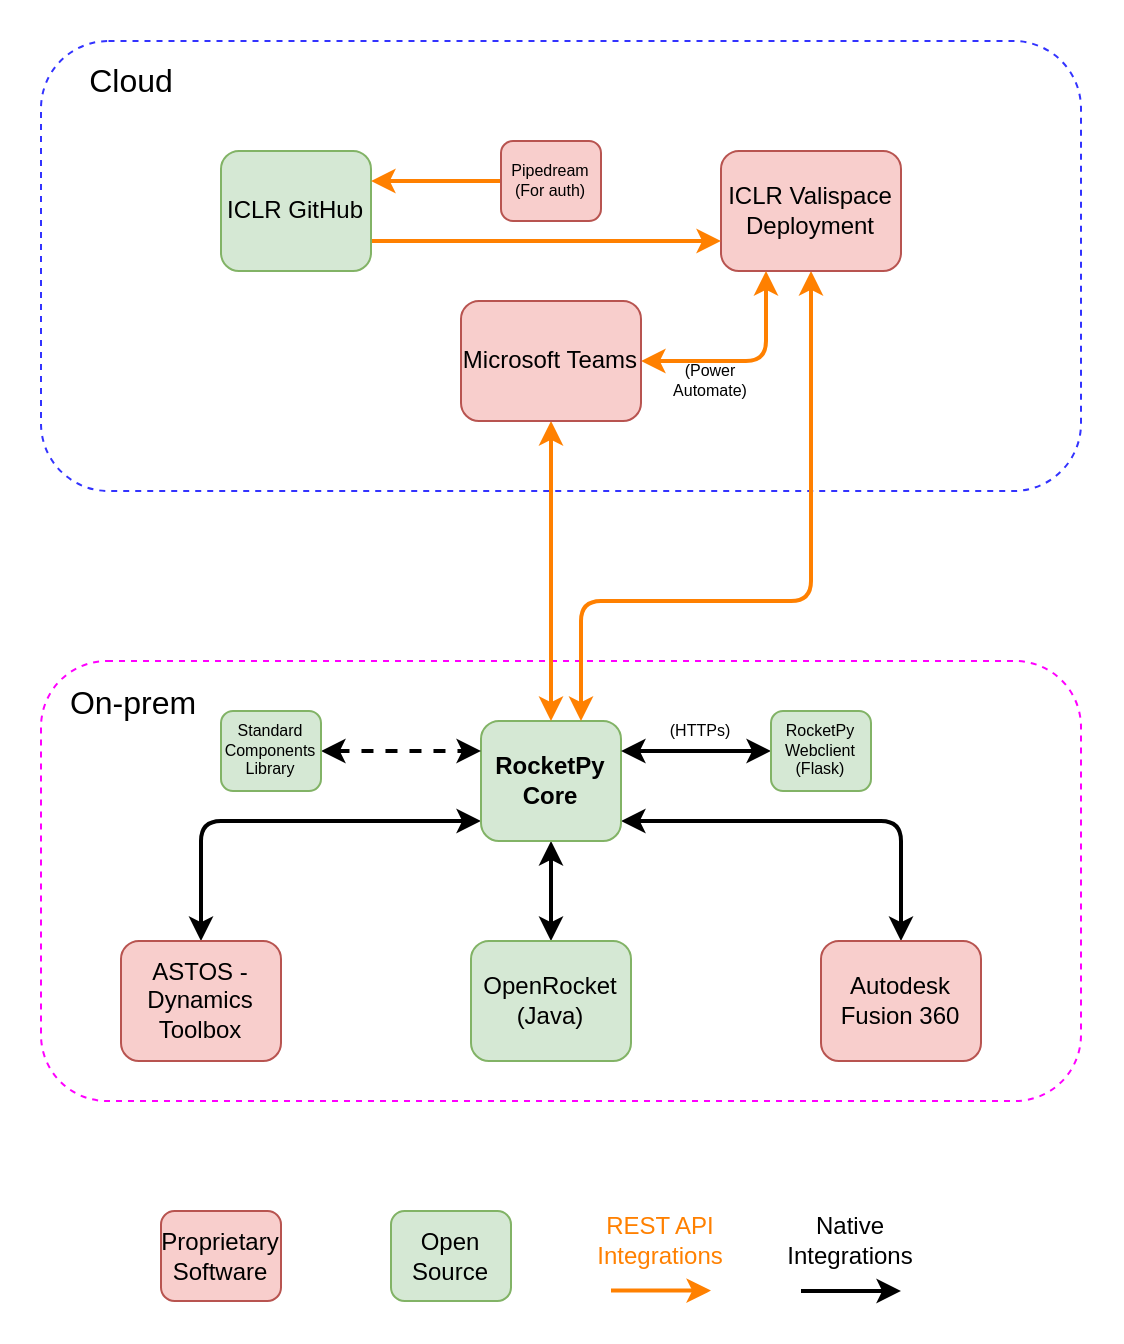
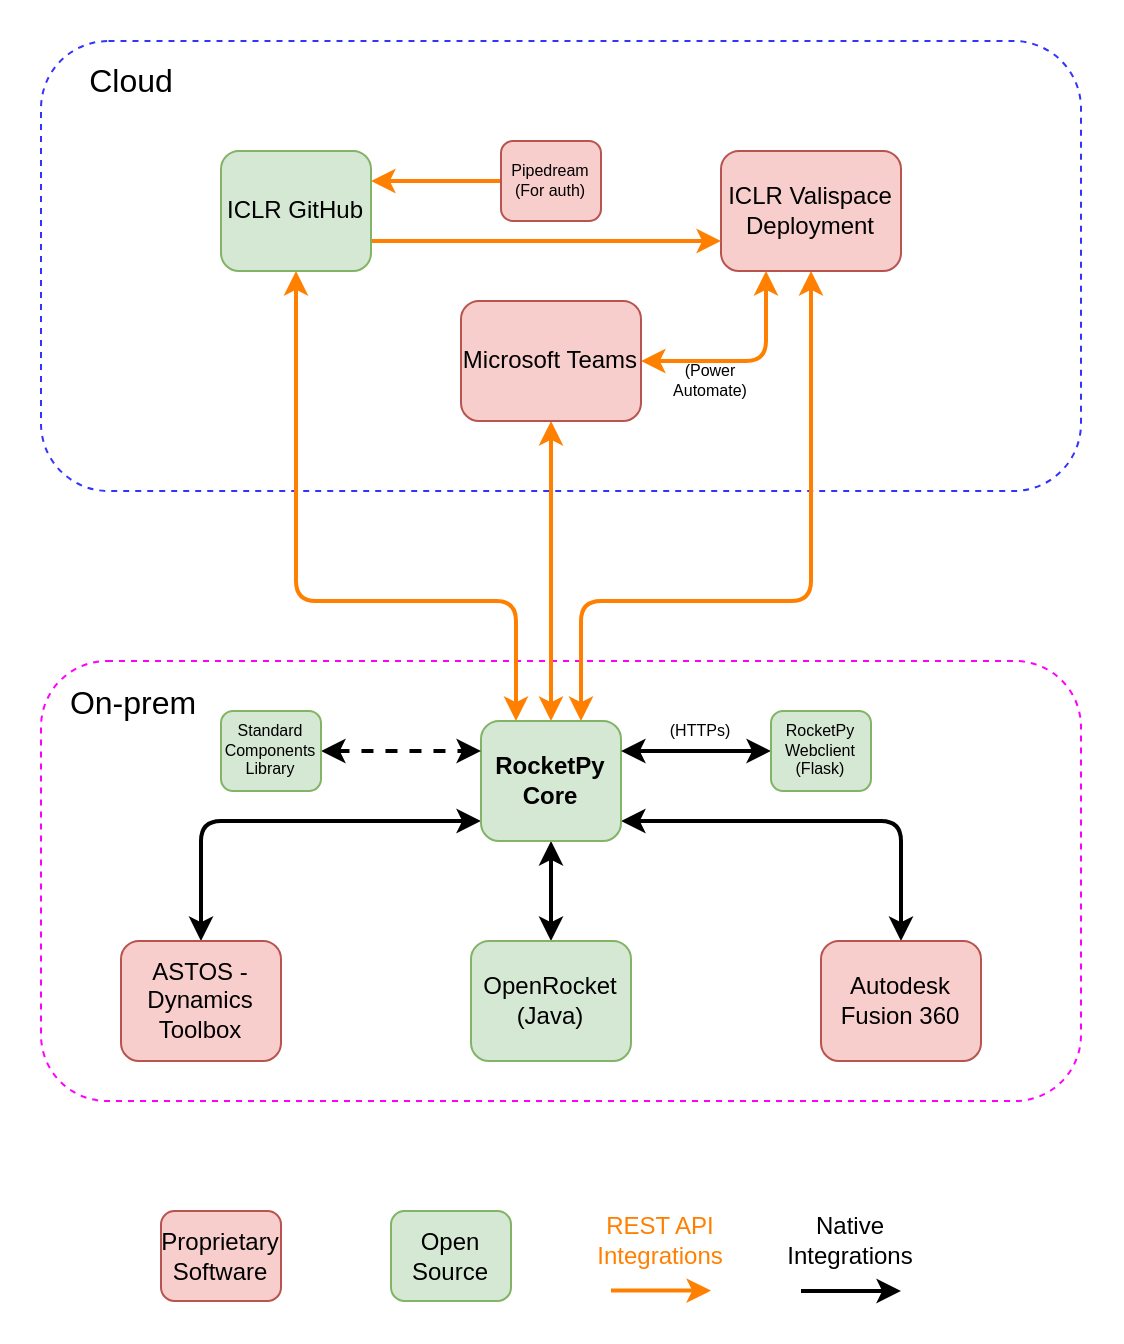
none -> (299, 594)
